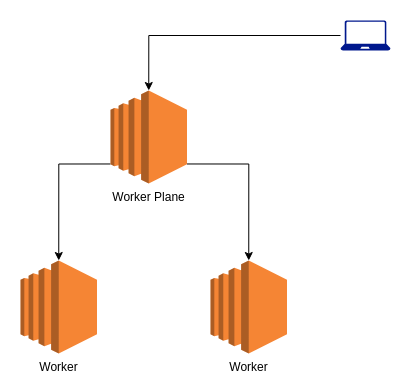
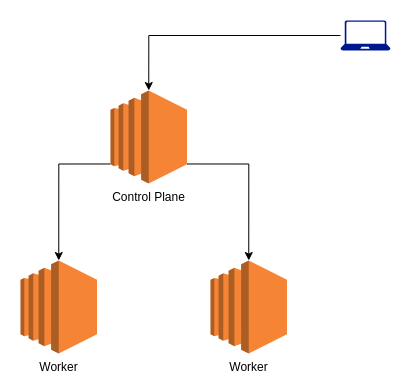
(149, 198) -> (149, 198)
